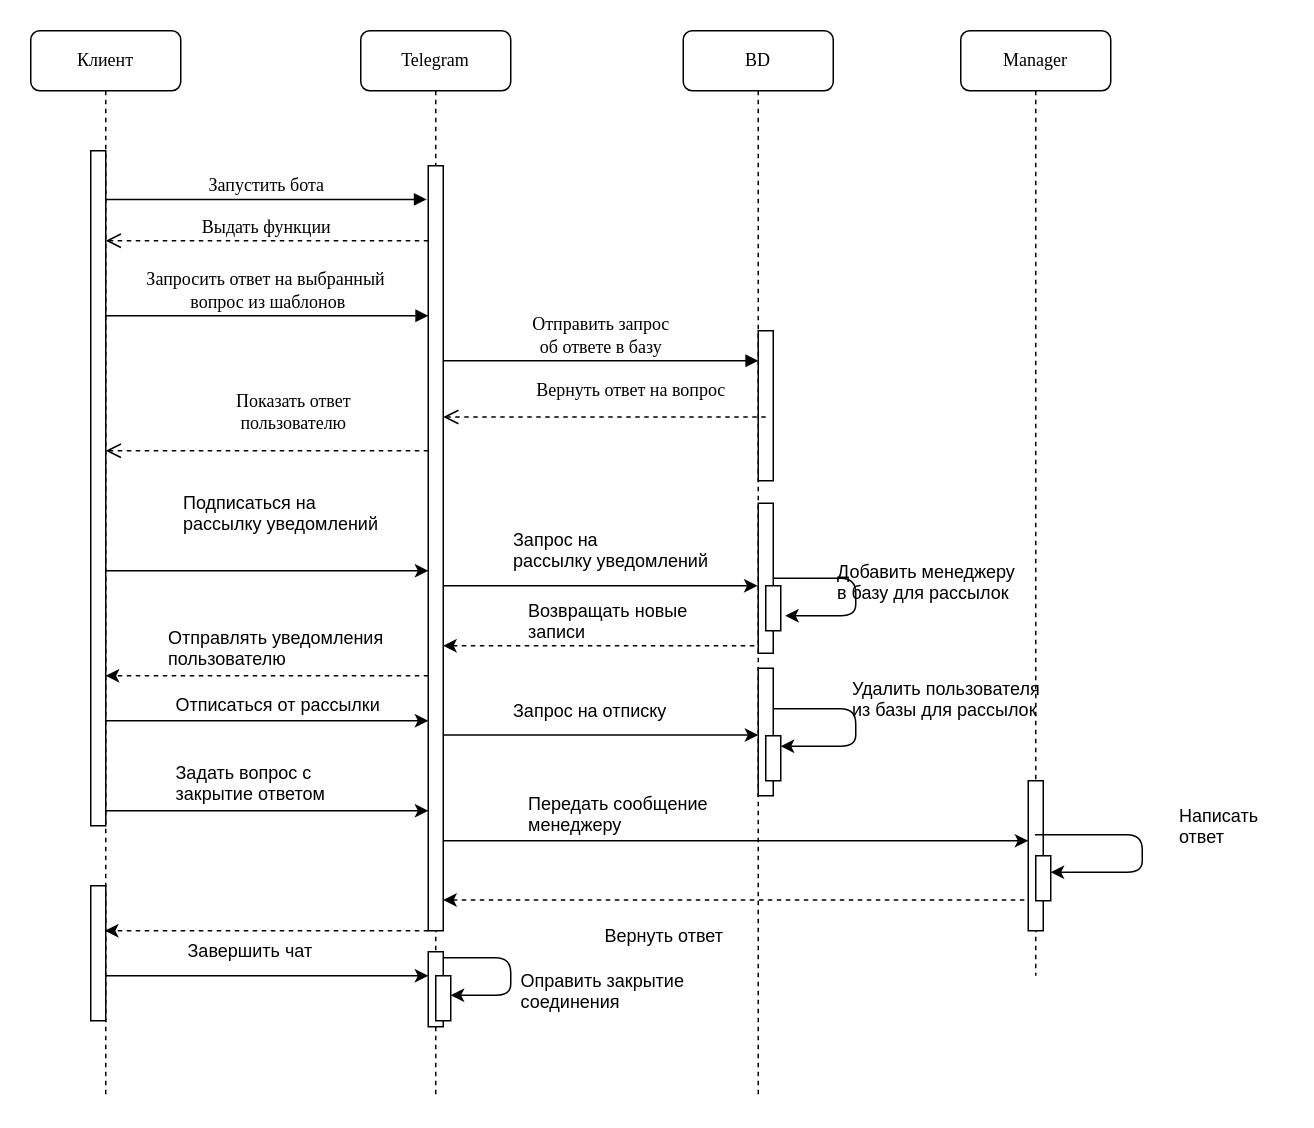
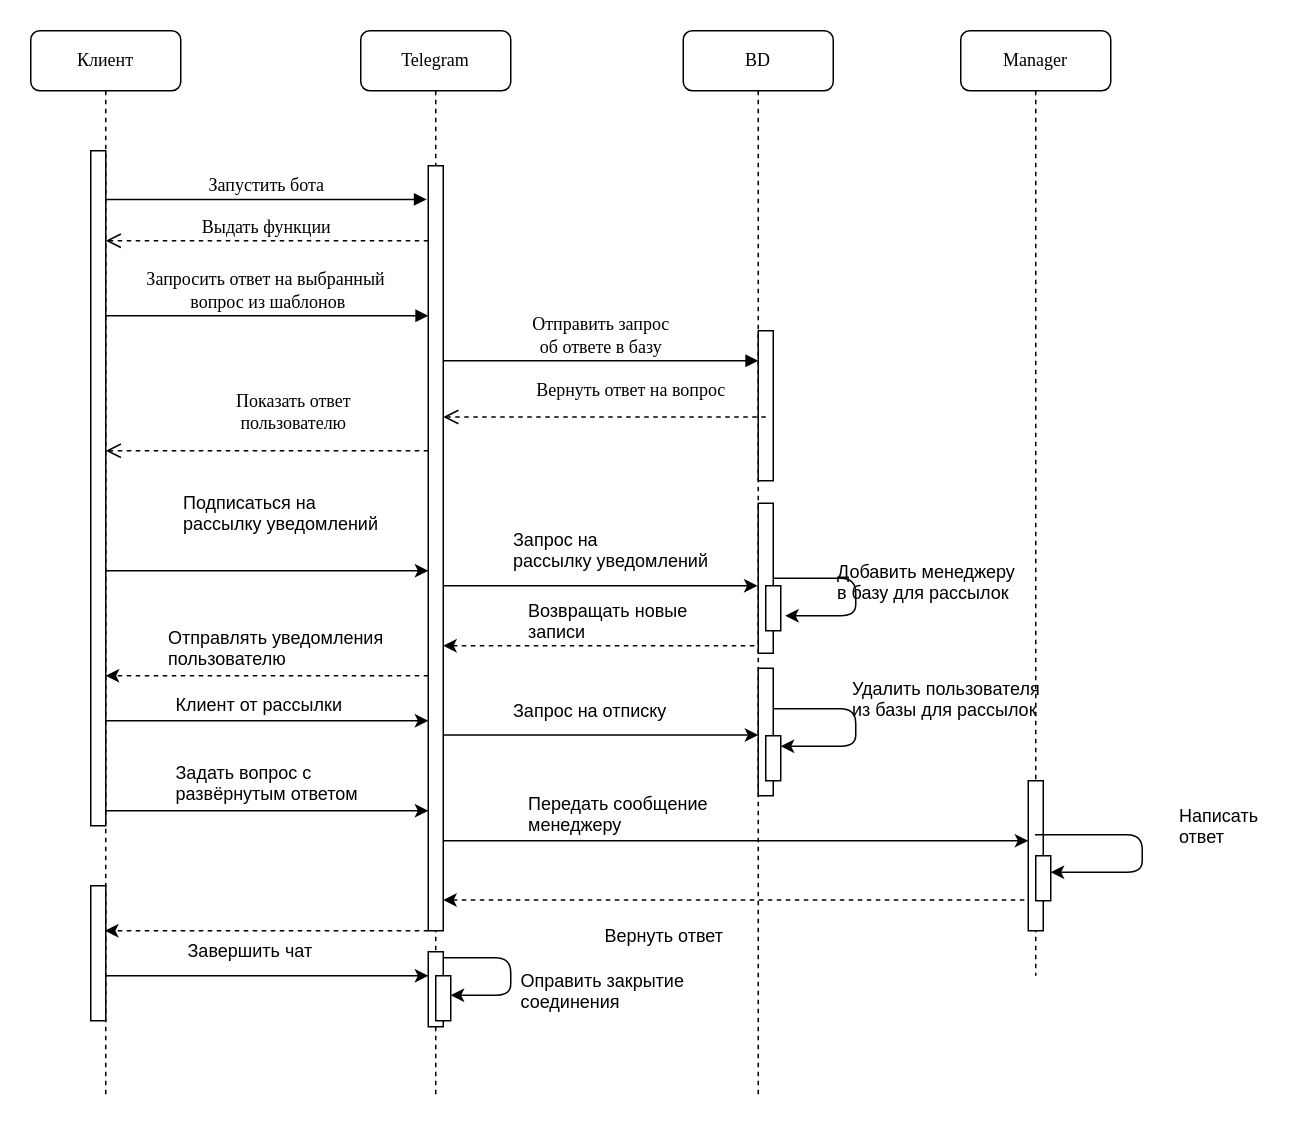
(282, 706) -> (262, 706)
(255, 784) -> (270, 784)
